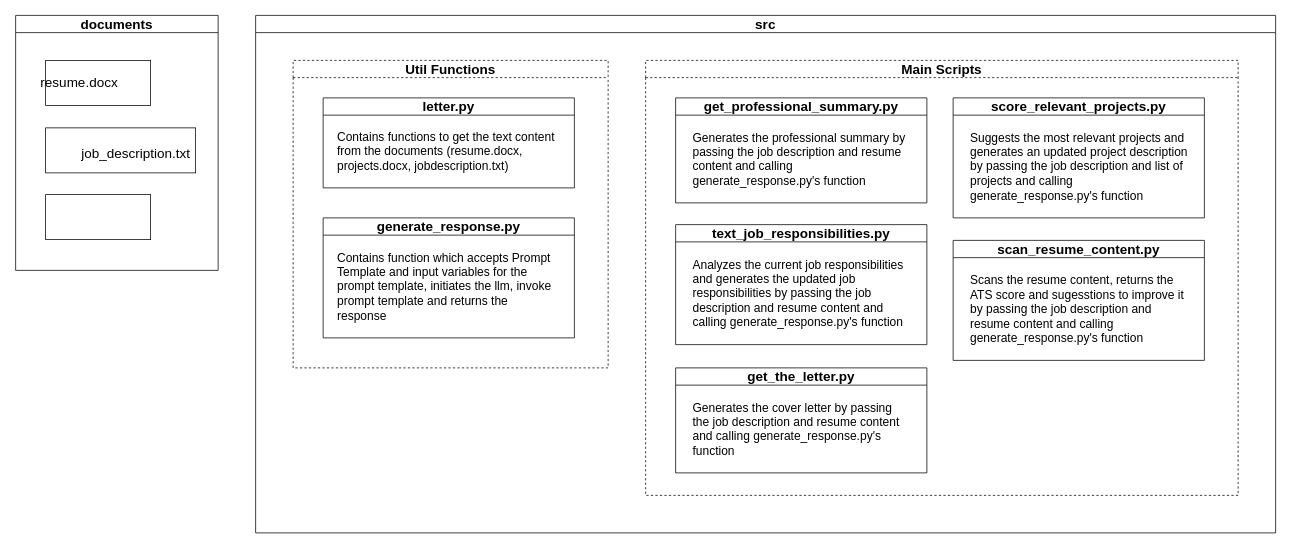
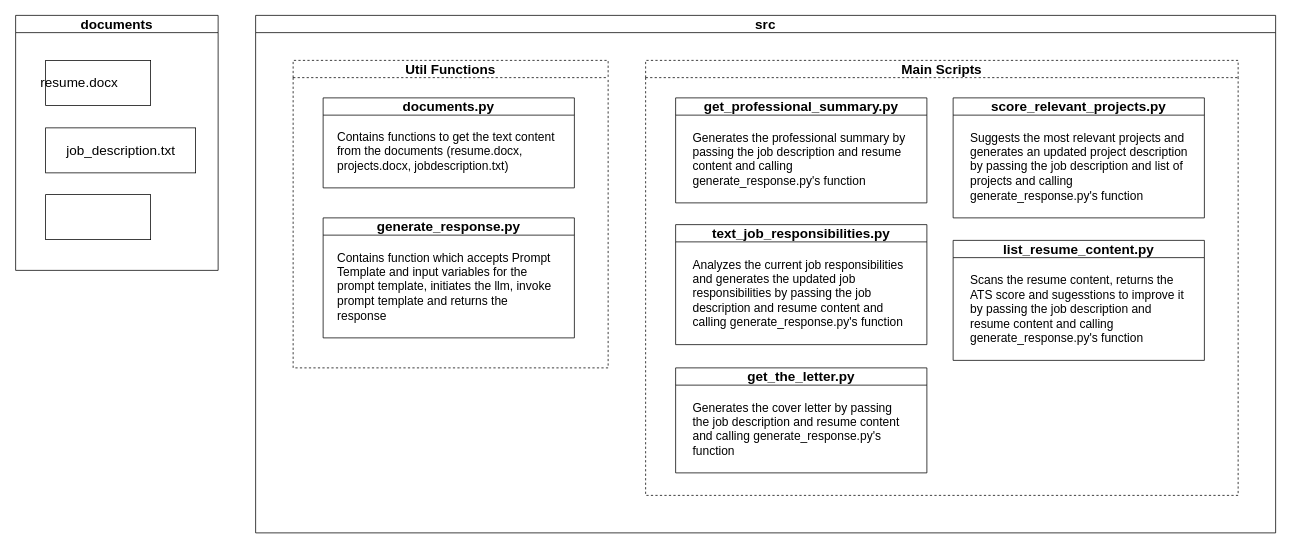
(449, 107) -> (449, 107)
(135, 154) -> (120, 150)
(1079, 249) -> (1079, 249)
